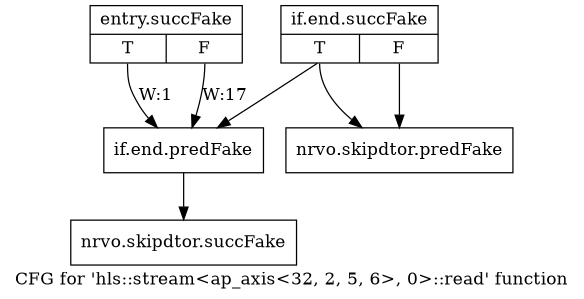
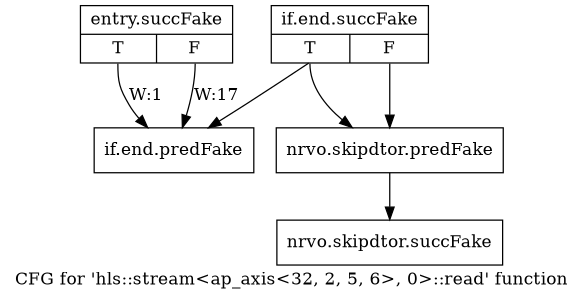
(184, 190) -> (390, 190)
